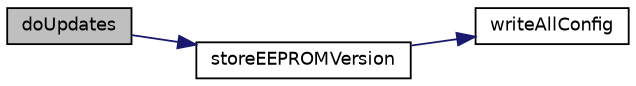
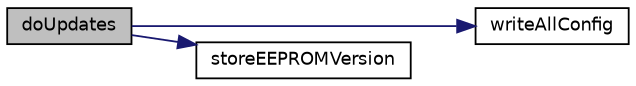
(434, 42) -> (294, 26)
